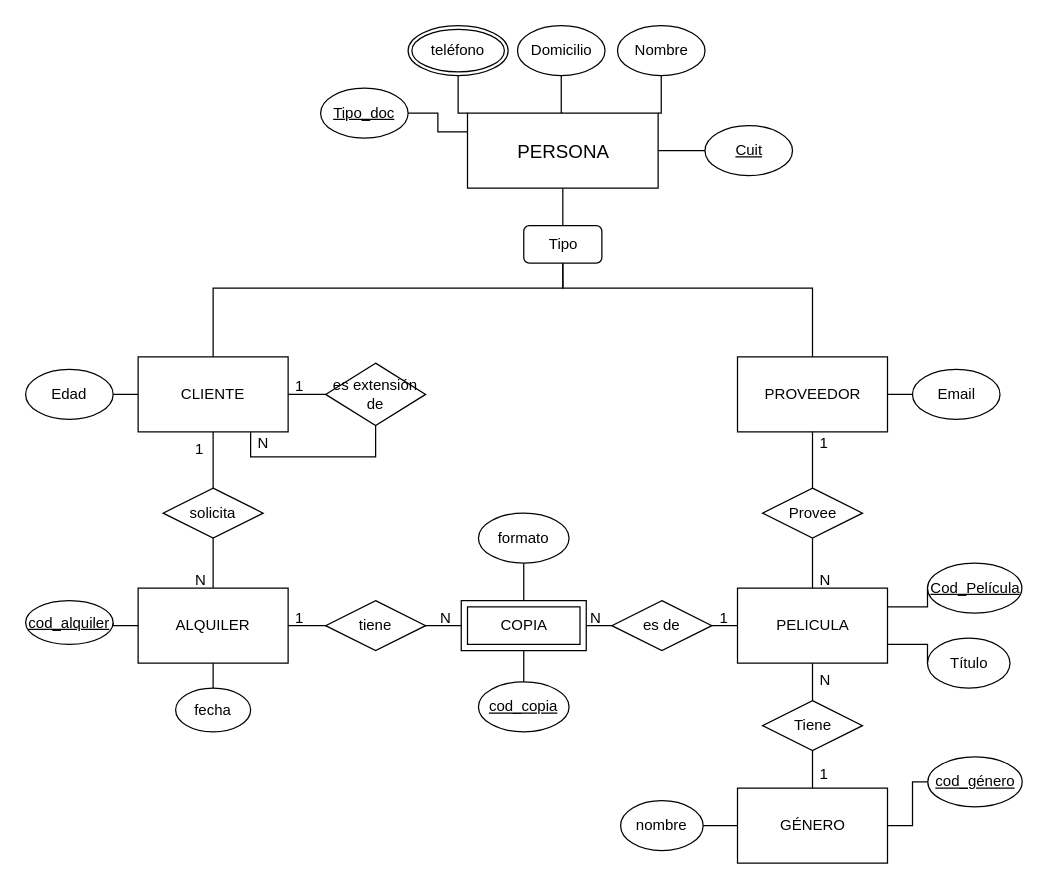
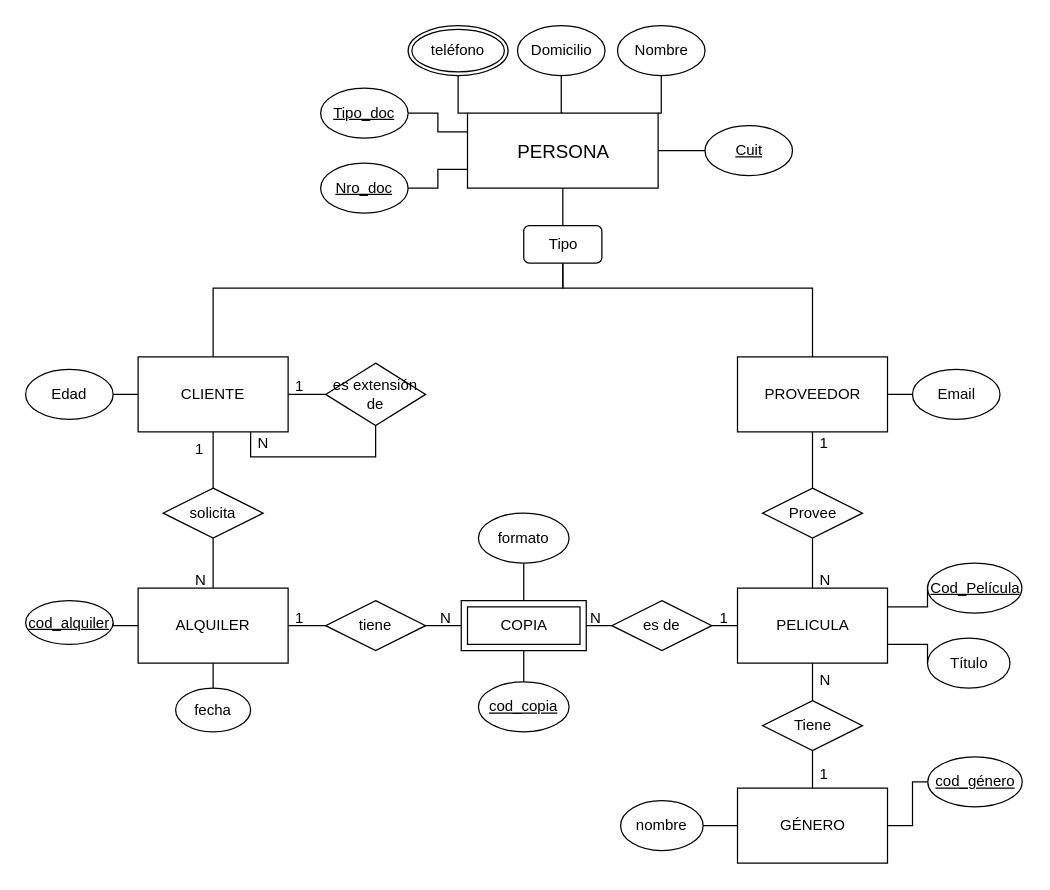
none -> (438, 179)
none -> (364, 188)
